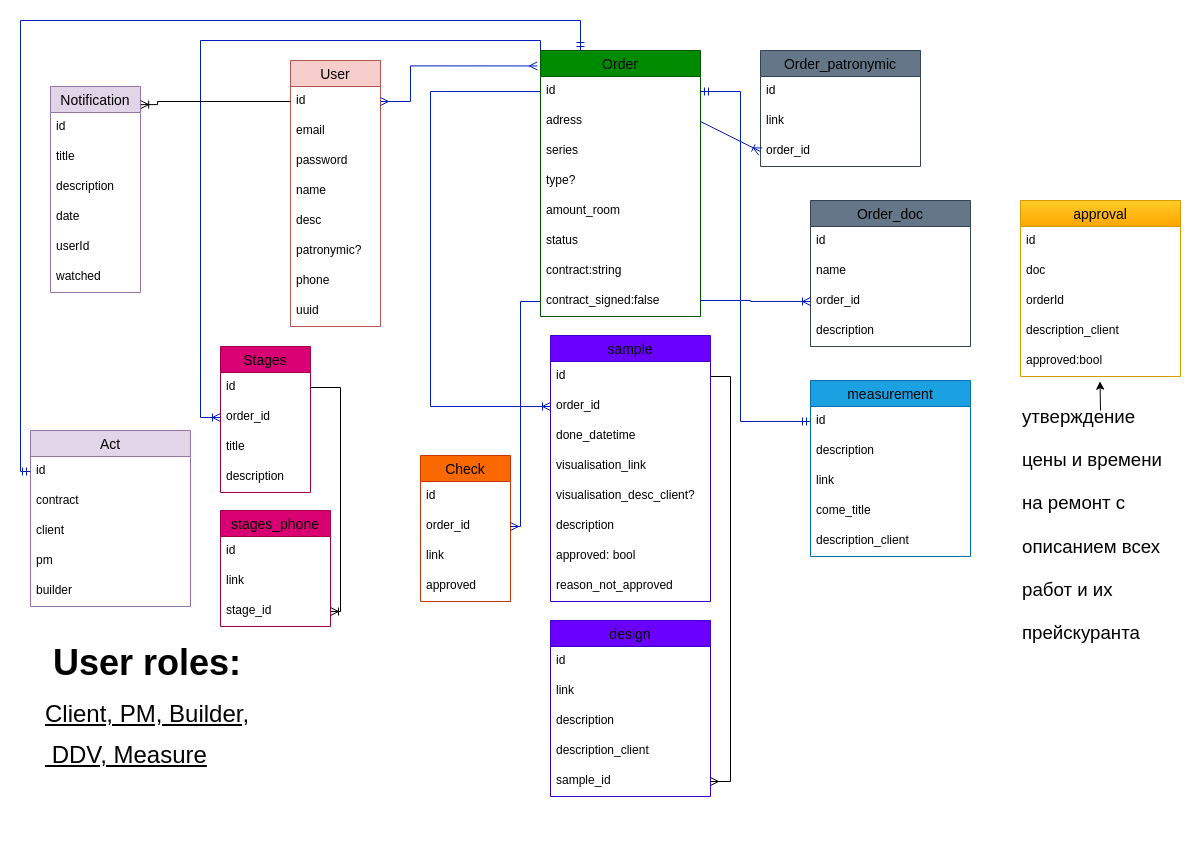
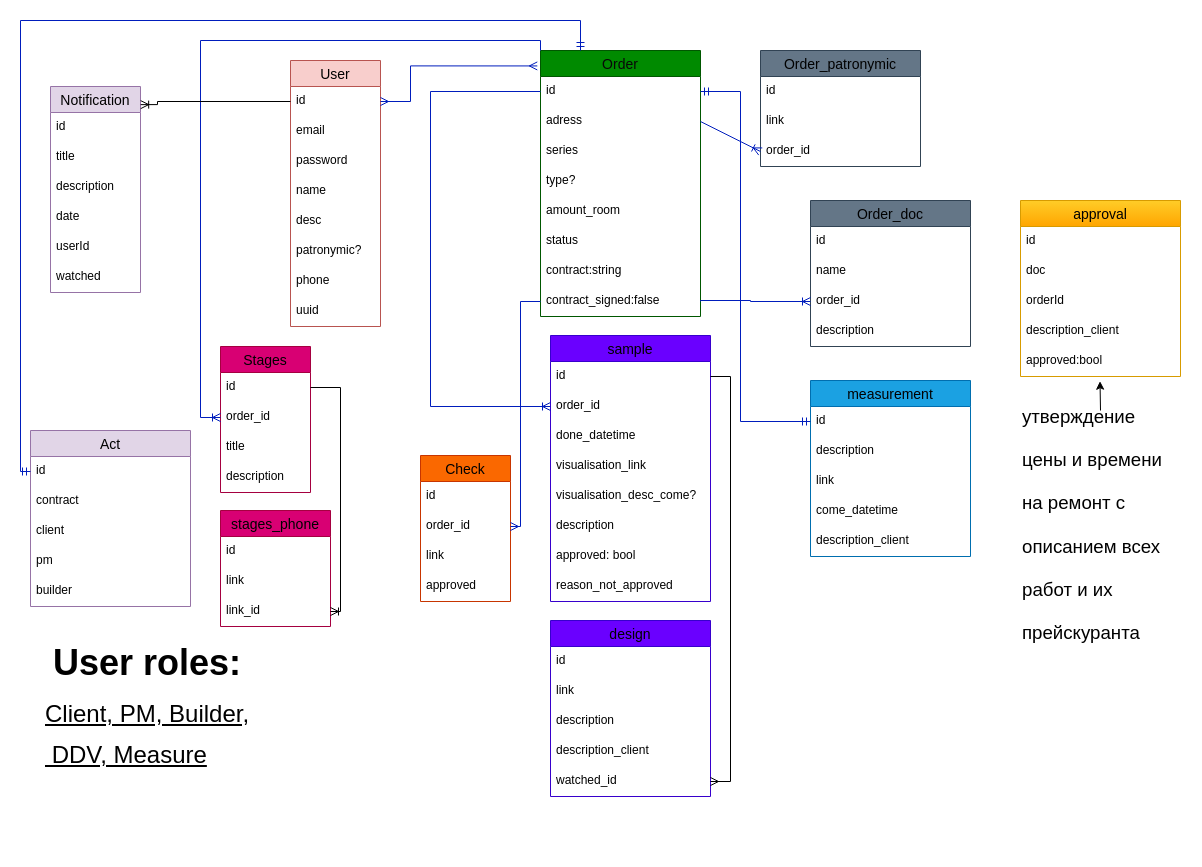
(634, 495) -> (630, 495)
(846, 510) -> (858, 510)
(251, 610) -> (245, 610)
(583, 780) -> (588, 780)
